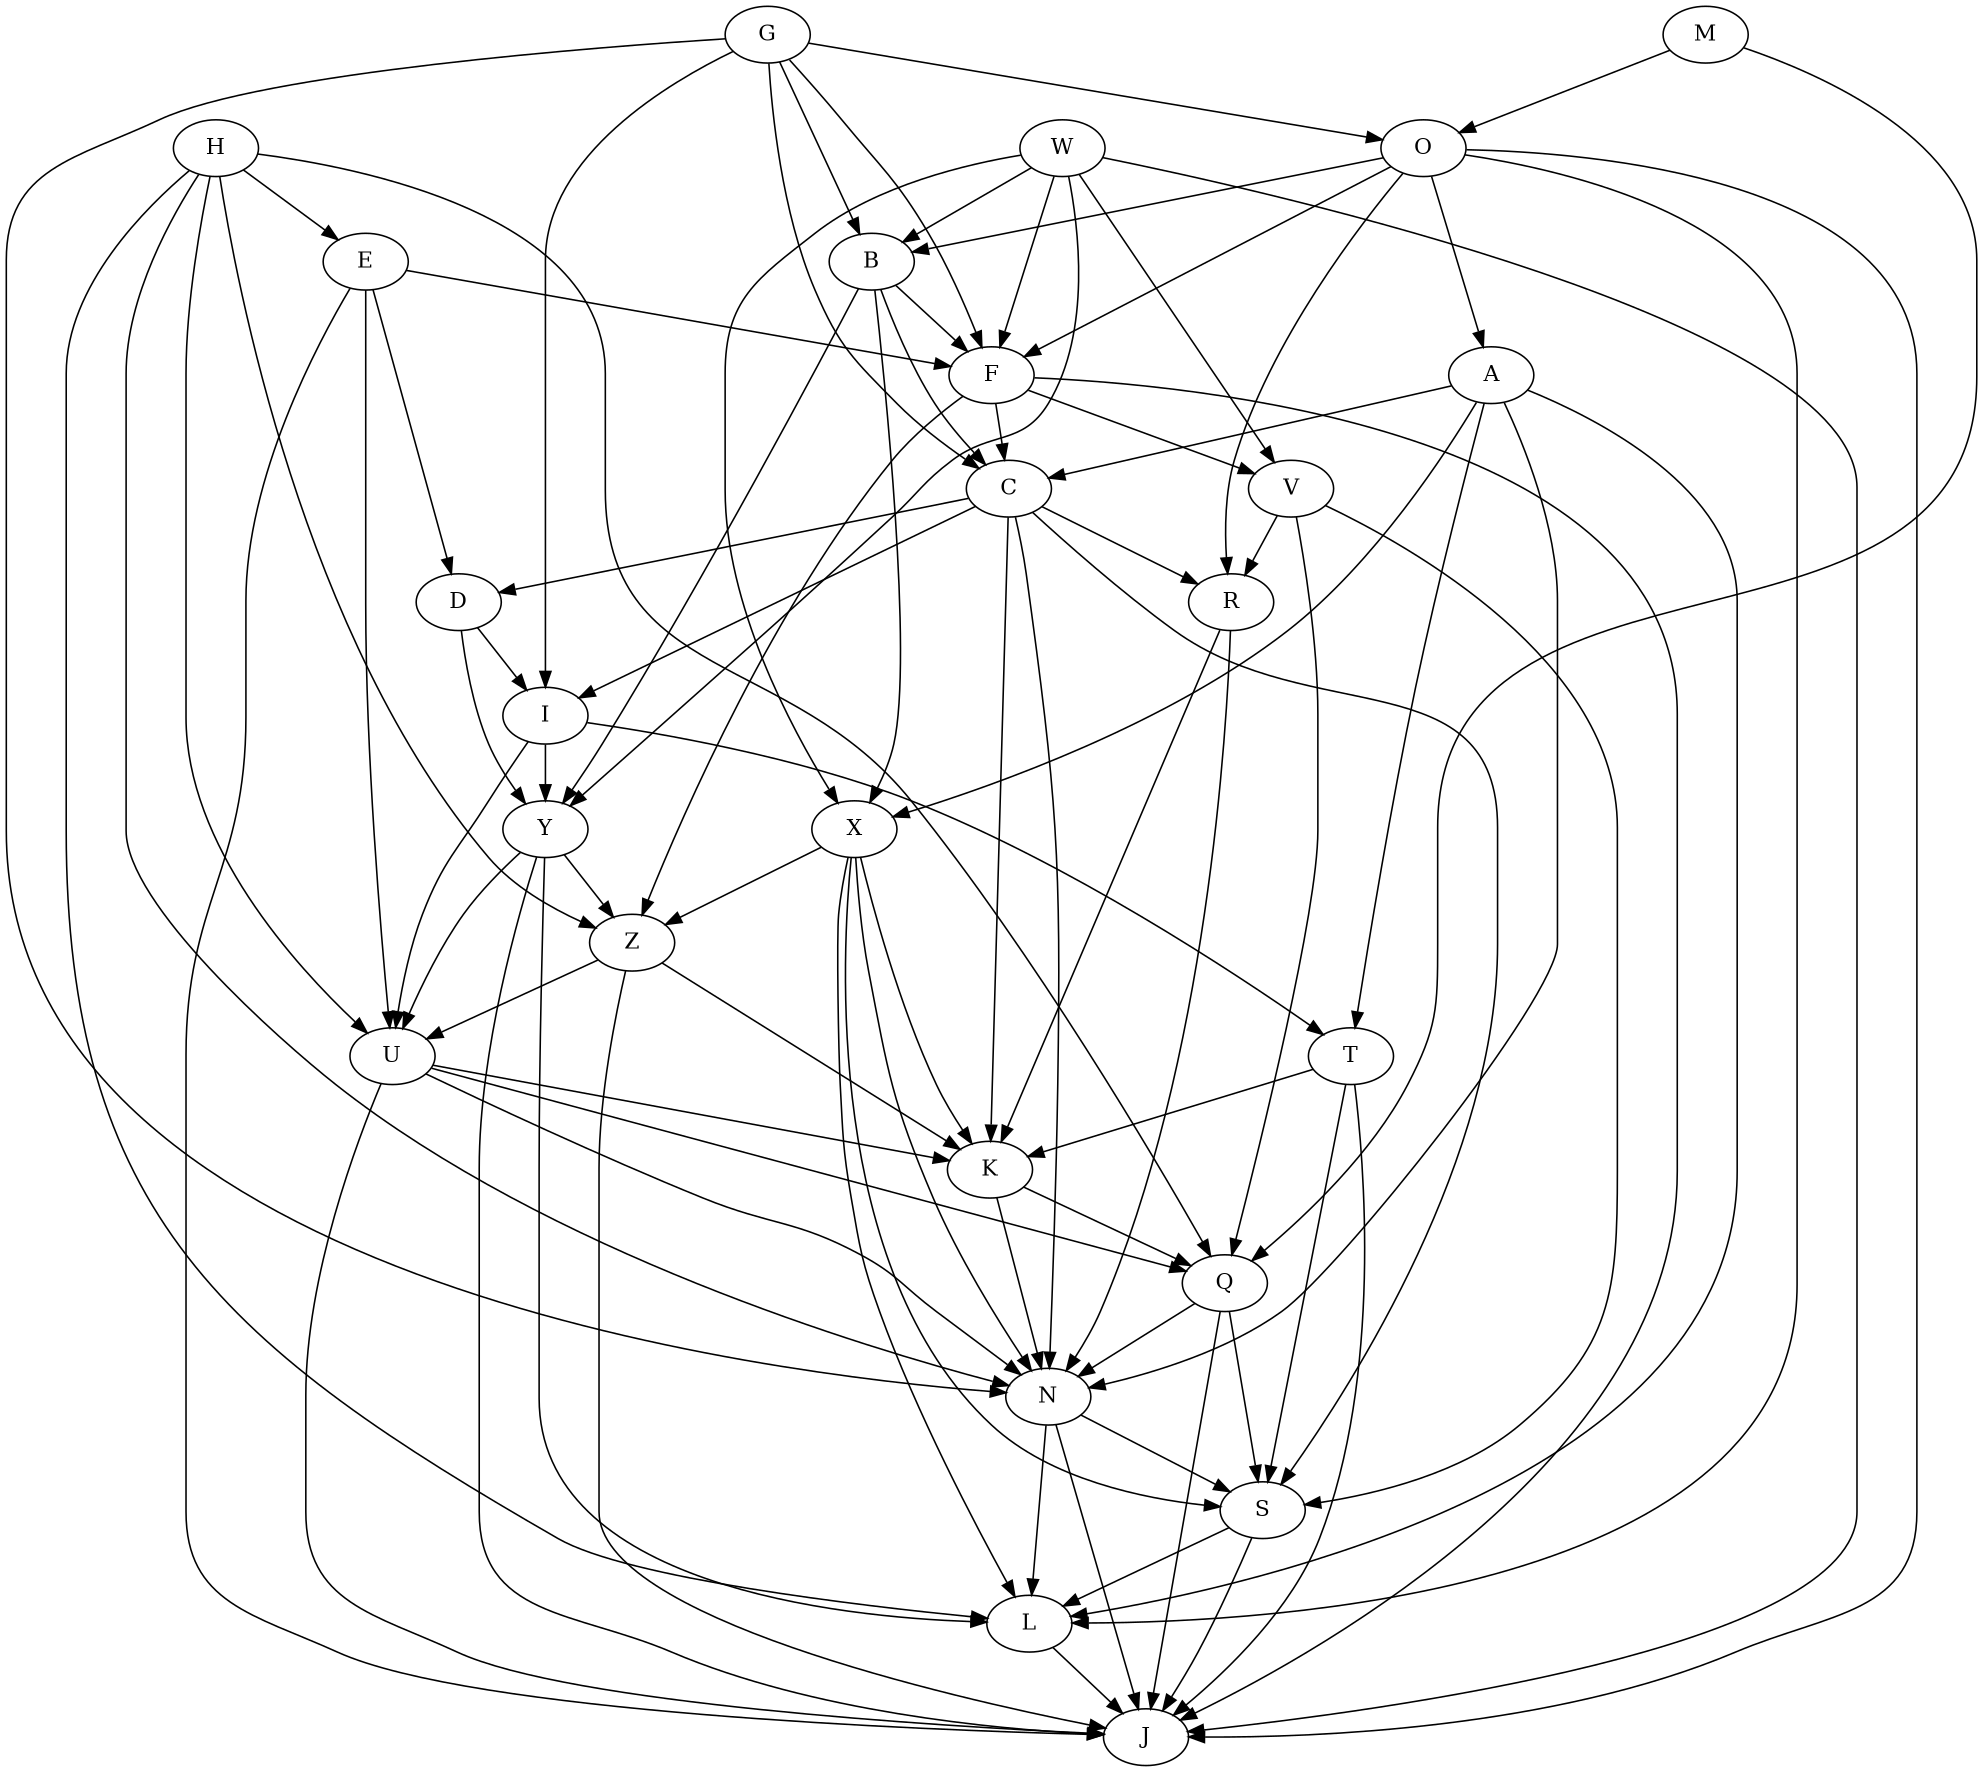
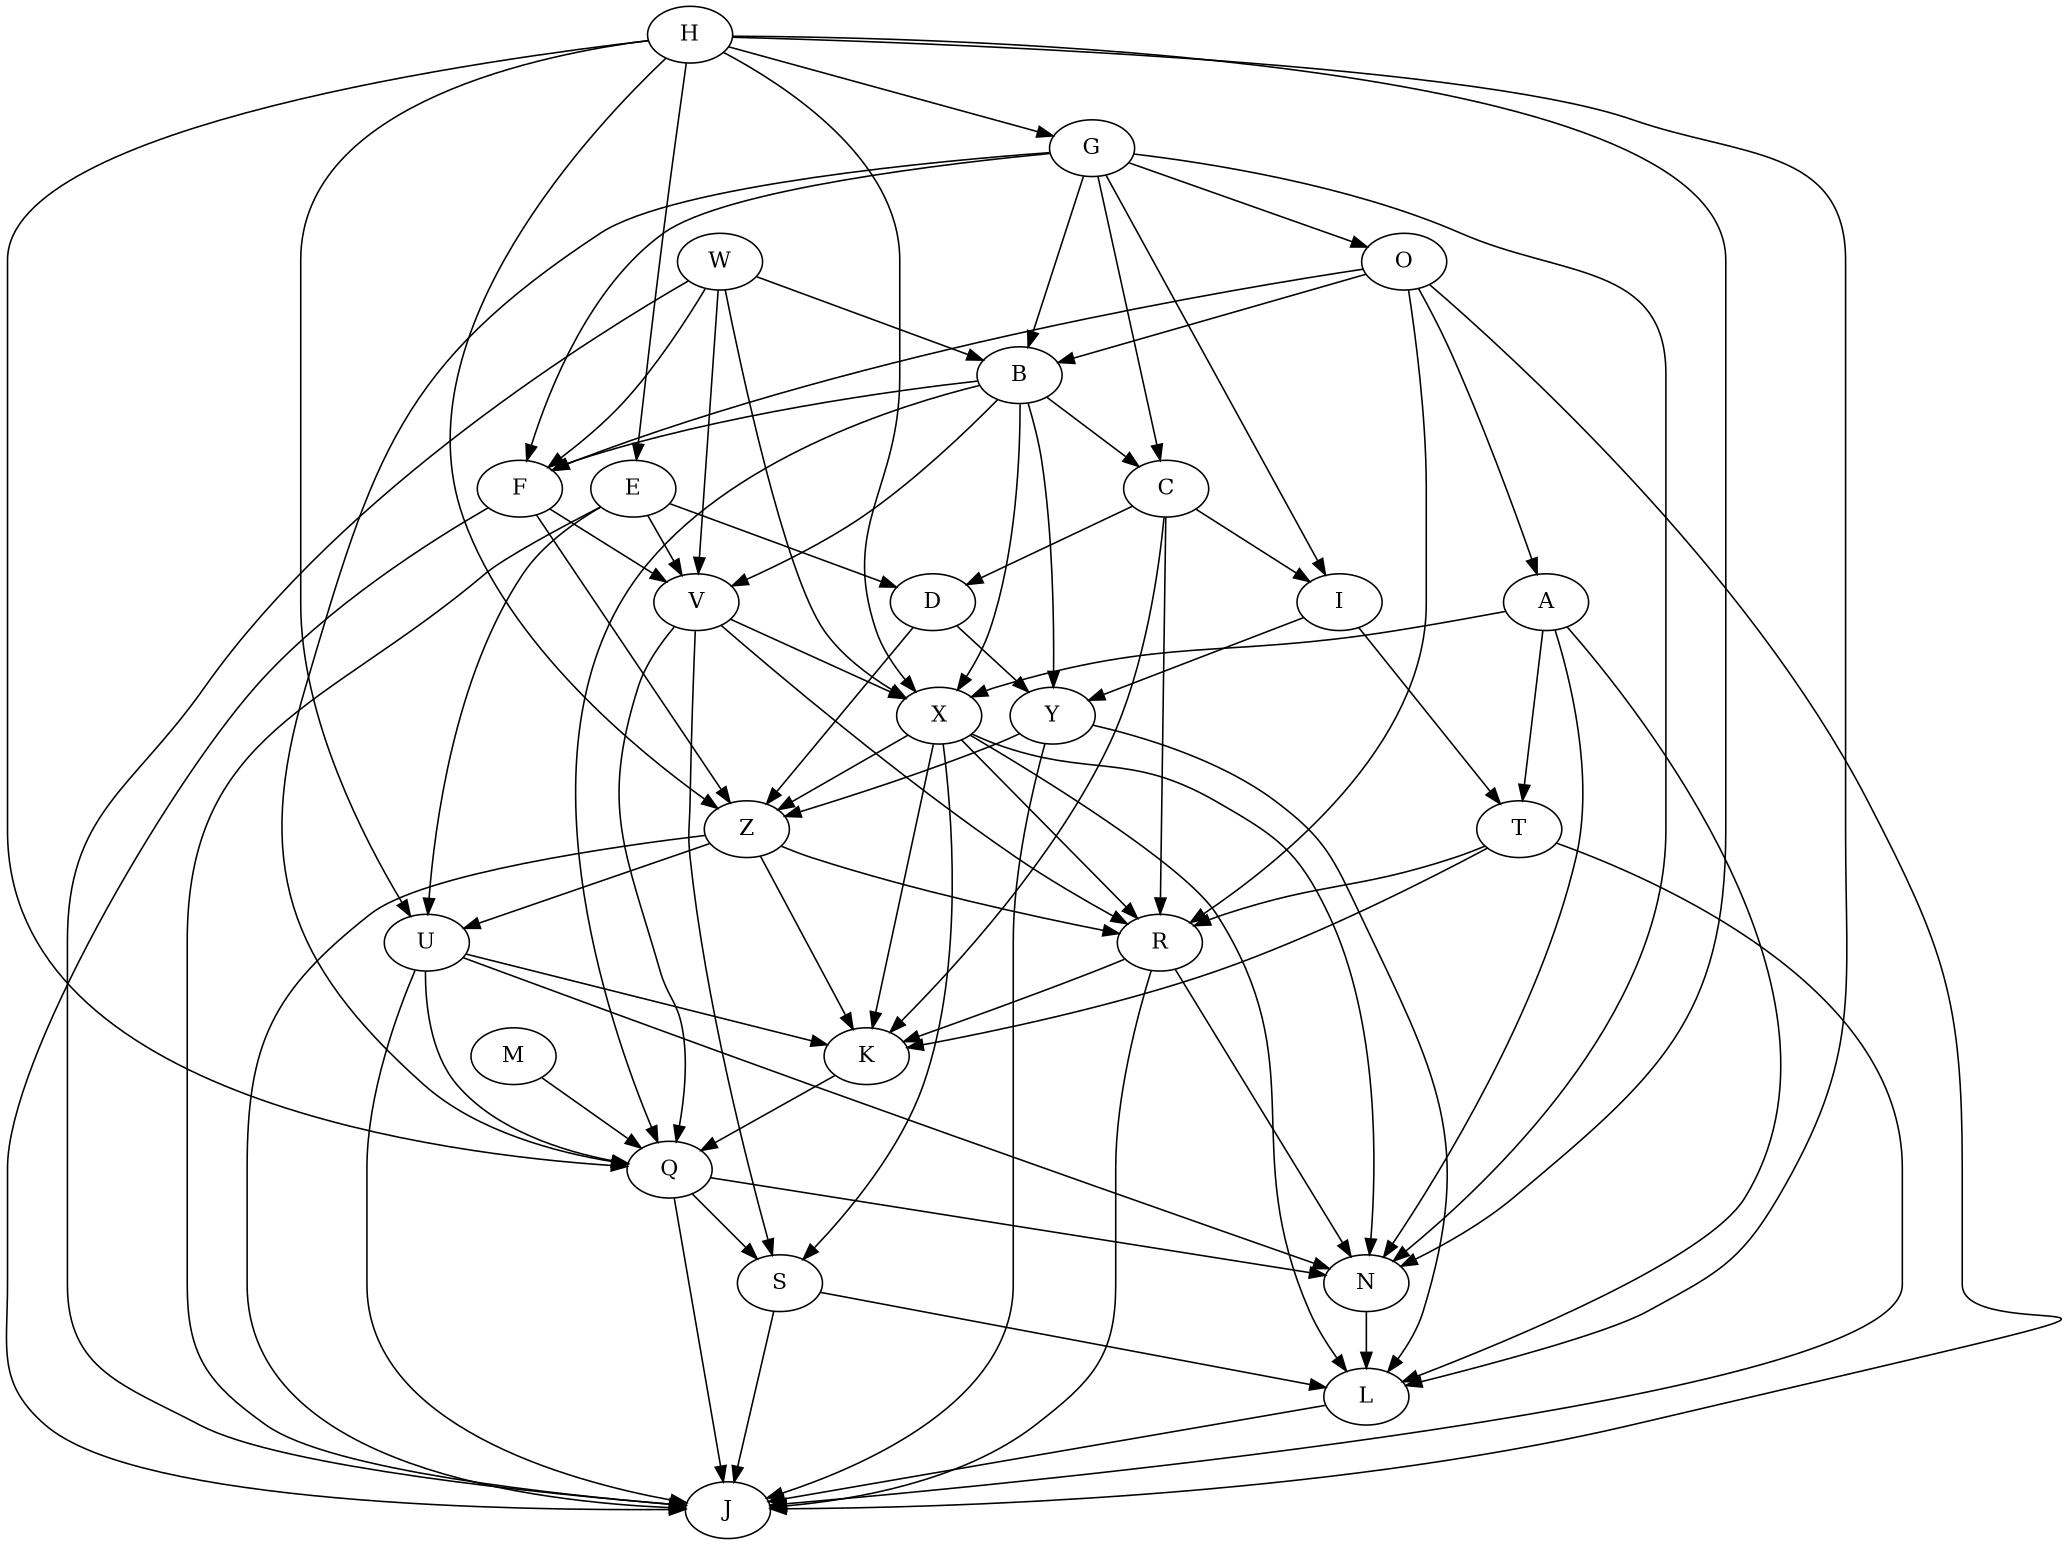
(1572, 88) -> none
none -> (883, 89)
none -> (900, 316)
(671, 317) -> (660, 536)
(999, 424) -> none
(1267, 428) -> none
none -> (377, 475)
none -> (888, 498)
(912, 498) -> none
(497, 653) -> (845, 709)
none -> (598, 654)
none -> (811, 656)
none -> (1044, 823)
(444, 868) -> none
(1498, 876) -> none
none -> (941, 894)
(455, 926) -> none
(1059, 933) -> none
(1797, 1045) -> none
(1310, 1266) -> (1362, 882)
(1017, 1275) -> none
(1148, 1450) -> none
(1095, 1559) -> (1112, 1324)
